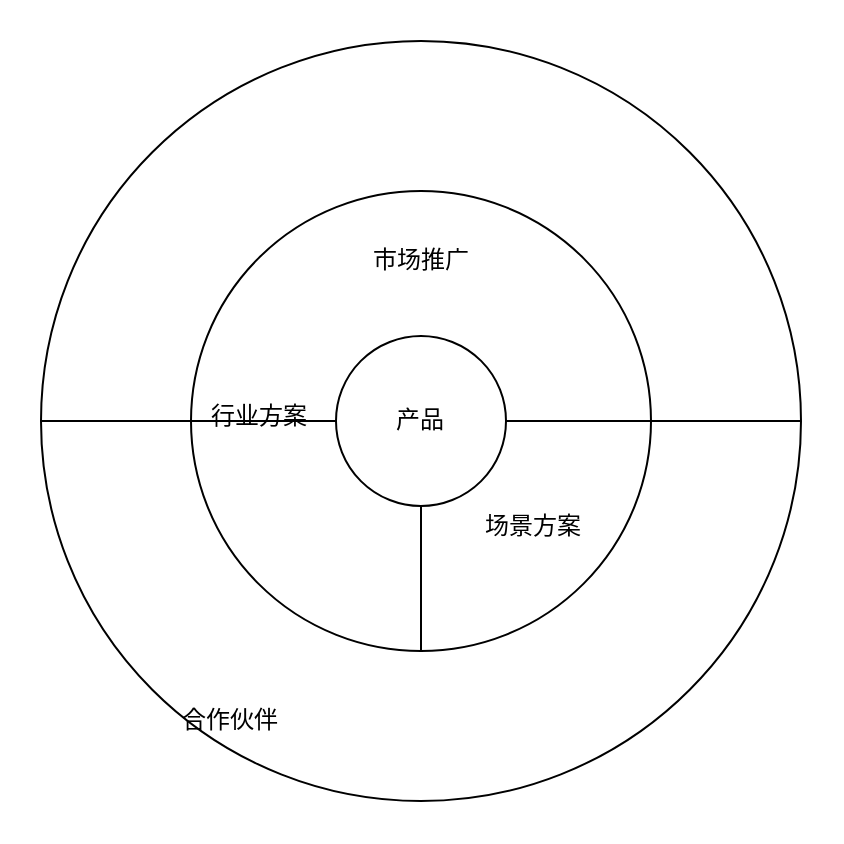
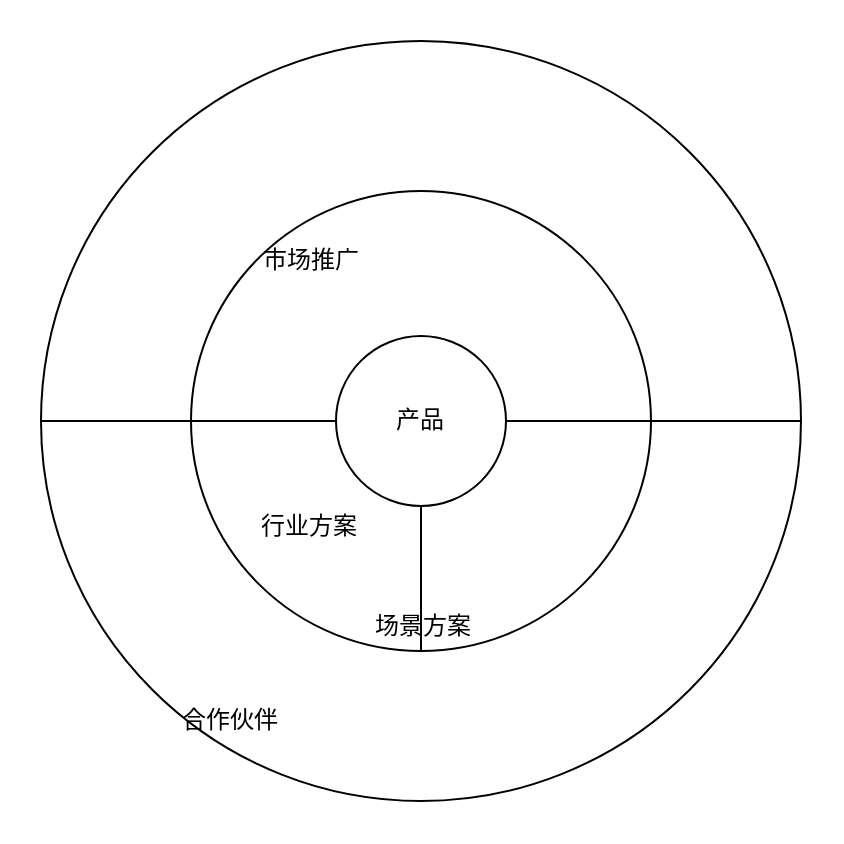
(421, 261) -> (311, 261)
(259, 416) -> (309, 526)
(534, 526) -> (424, 626)
